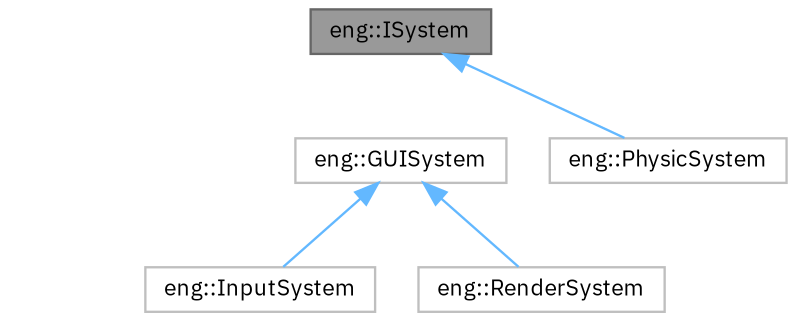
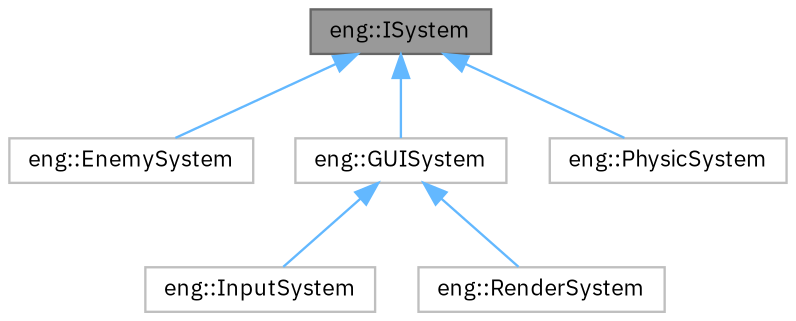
none -> (401, 108)
none -> (131, 161)
